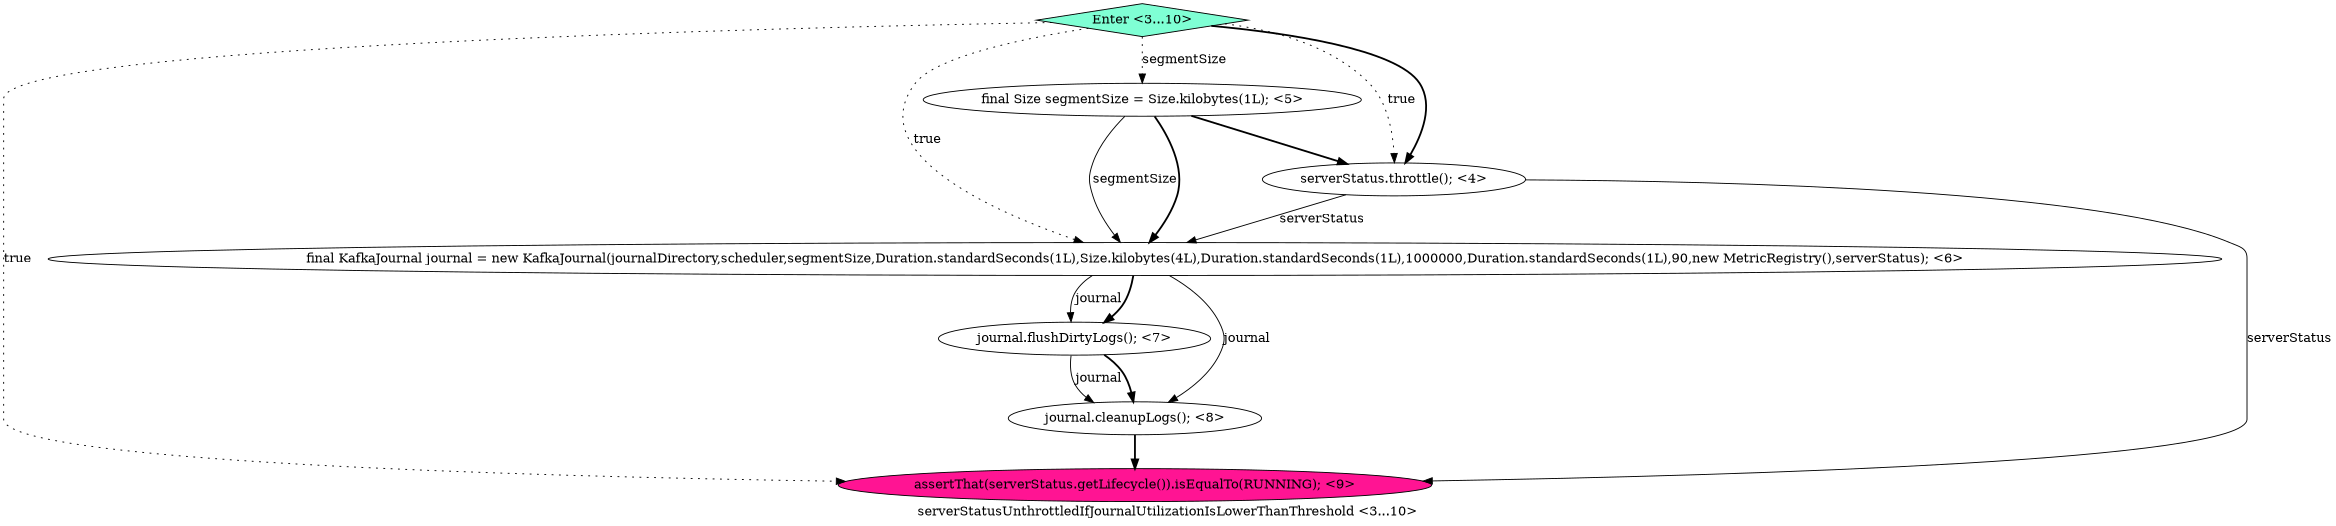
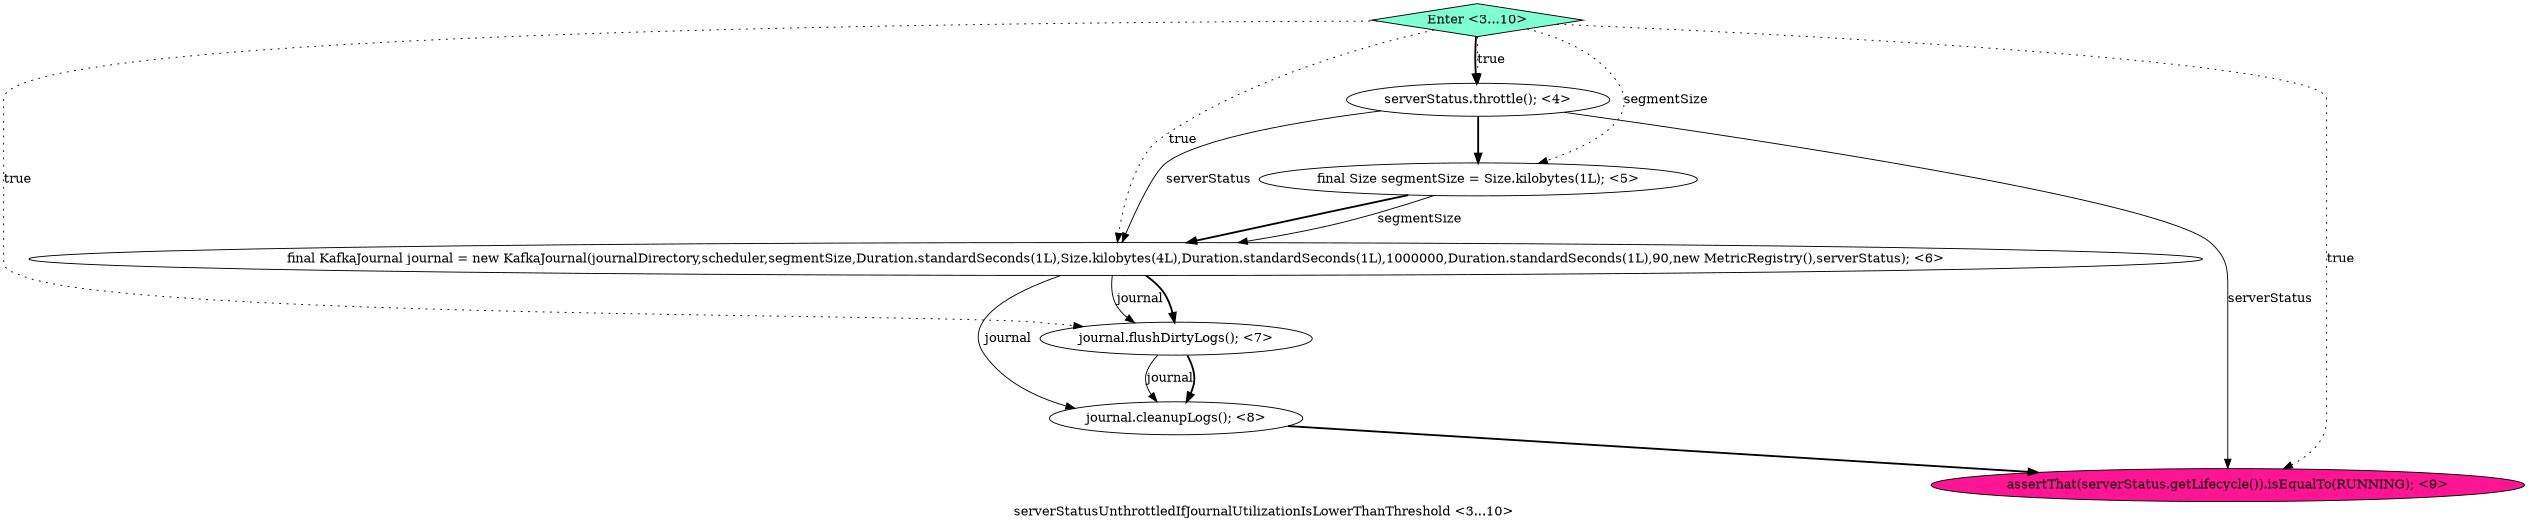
none -> (68, 73)
(1265, 139) -> (1478, 135)
